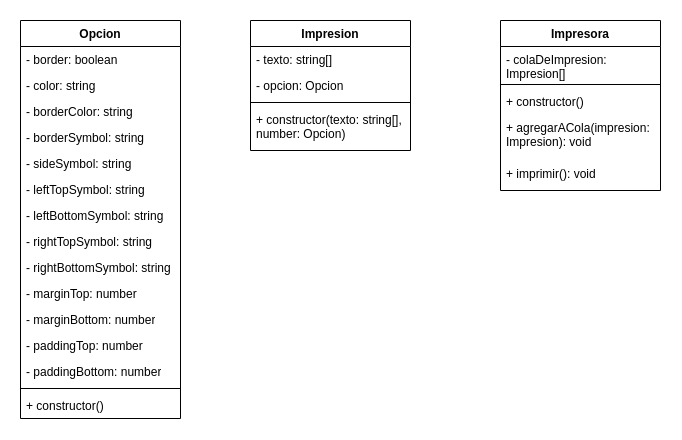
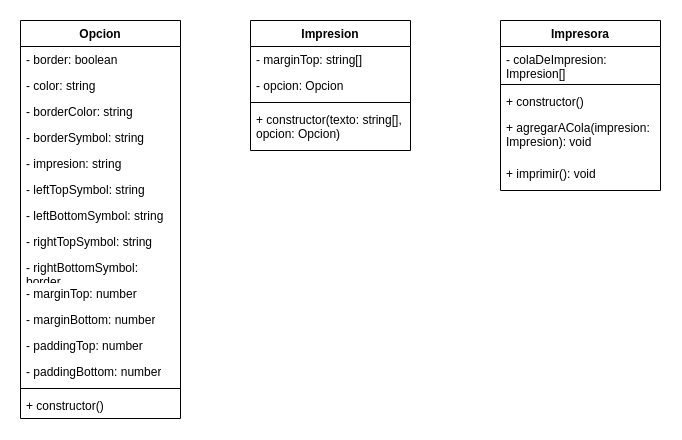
(307, 61) -> (319, 61)
(332, 128) -> (332, 128)
(84, 165) -> (81, 165)
(102, 276) -> (102, 276)
